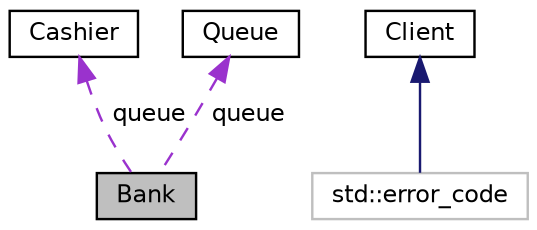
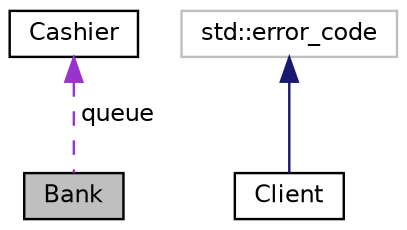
(241, 34) -> none
(420, 128) -> (289, 128)
